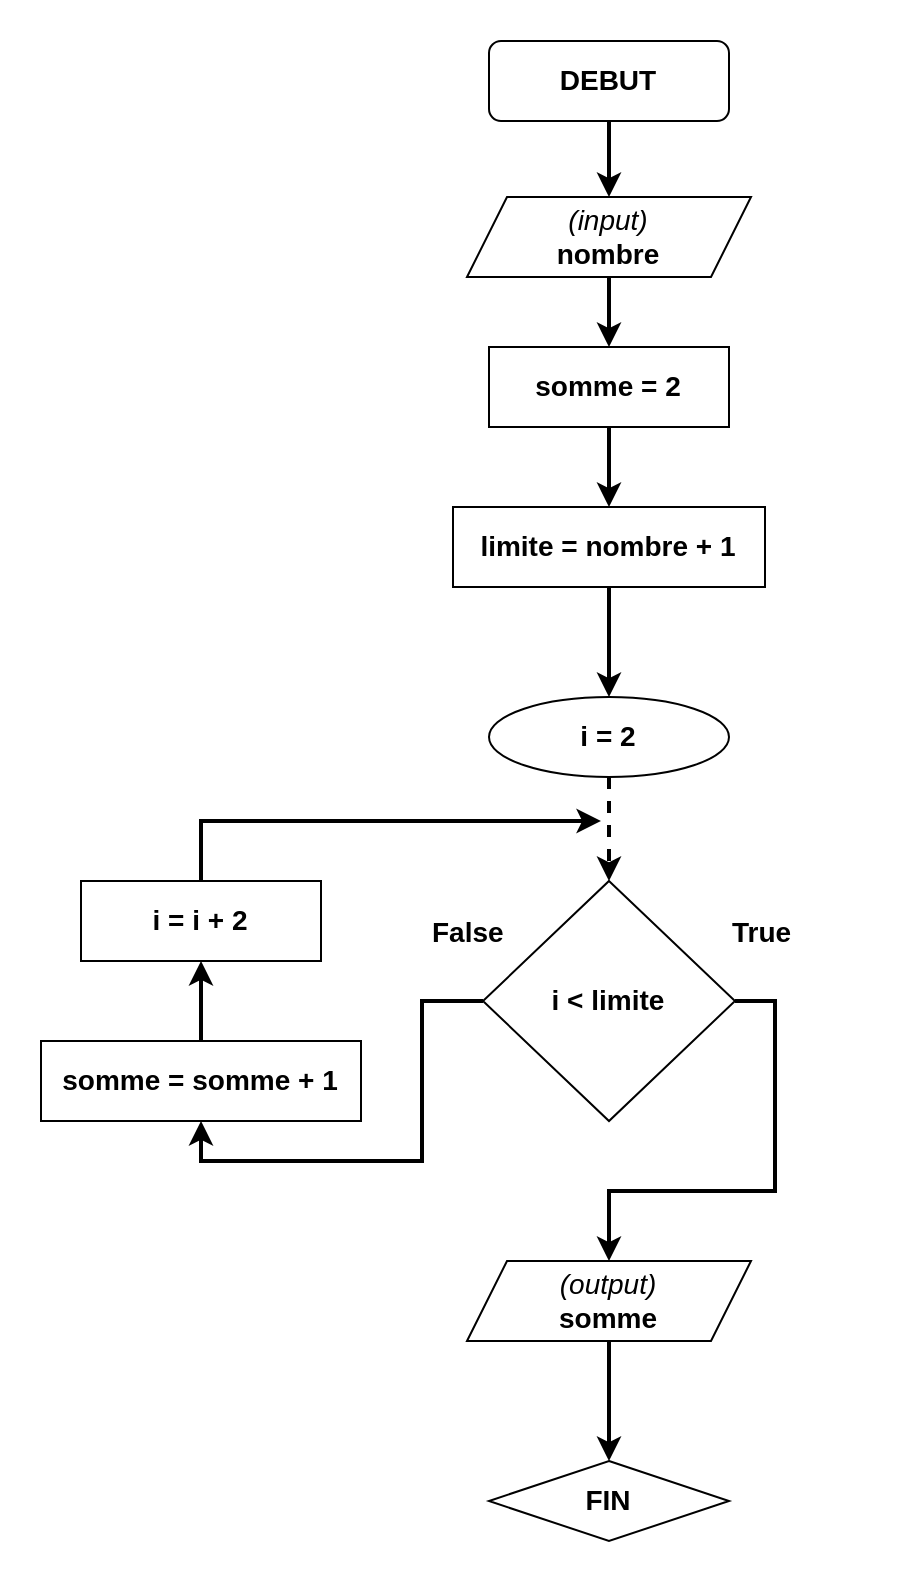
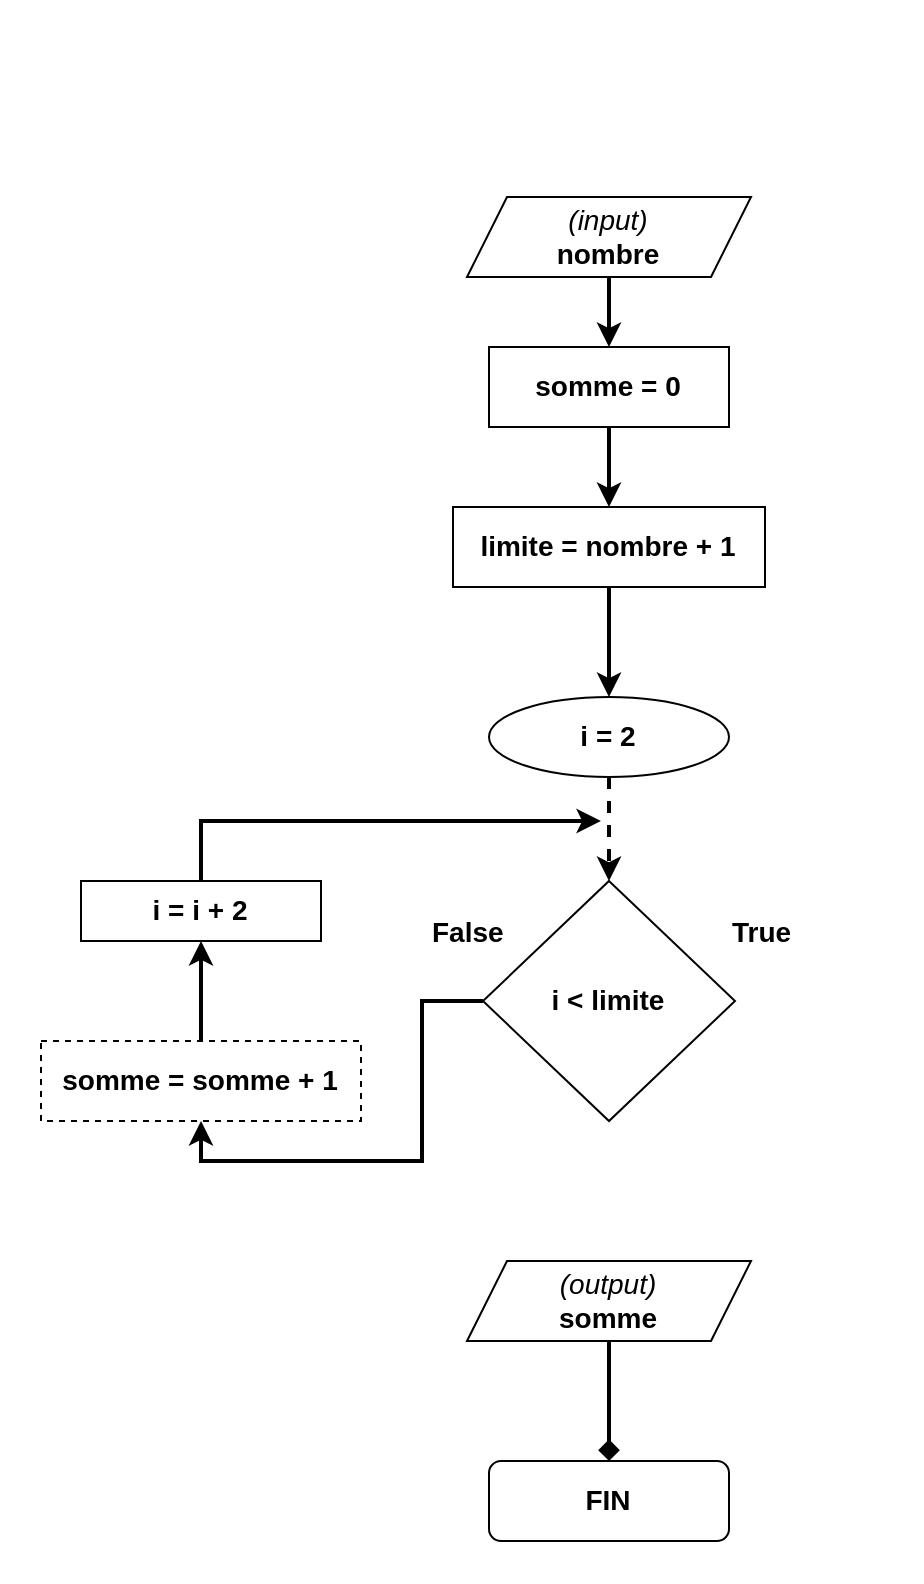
(609, 81) -> none
(609, 150) -> none
(609, 387) -> (609, 387)
(201, 921) -> (201, 911)
(201, 1081) -> (201, 1081)
(775, 1185) -> none
(609, 1440) -> (609, 1440)
(609, 1501) -> (609, 1501)
